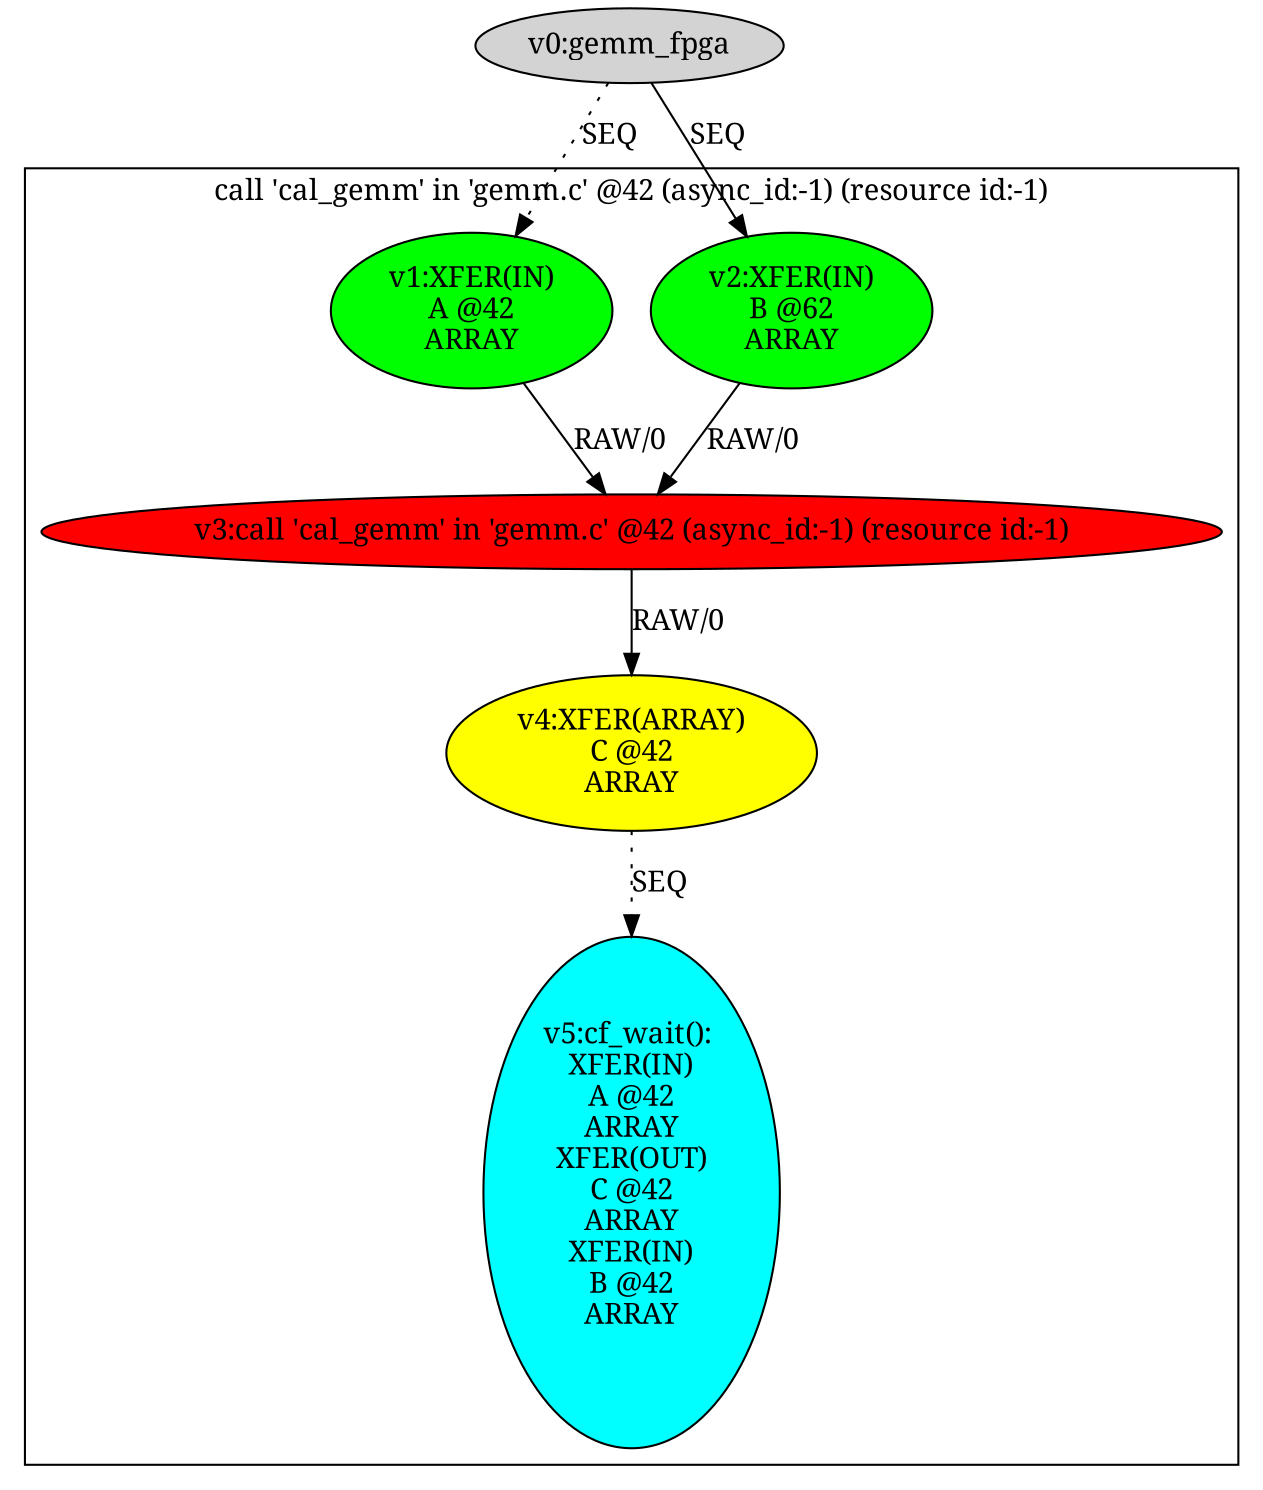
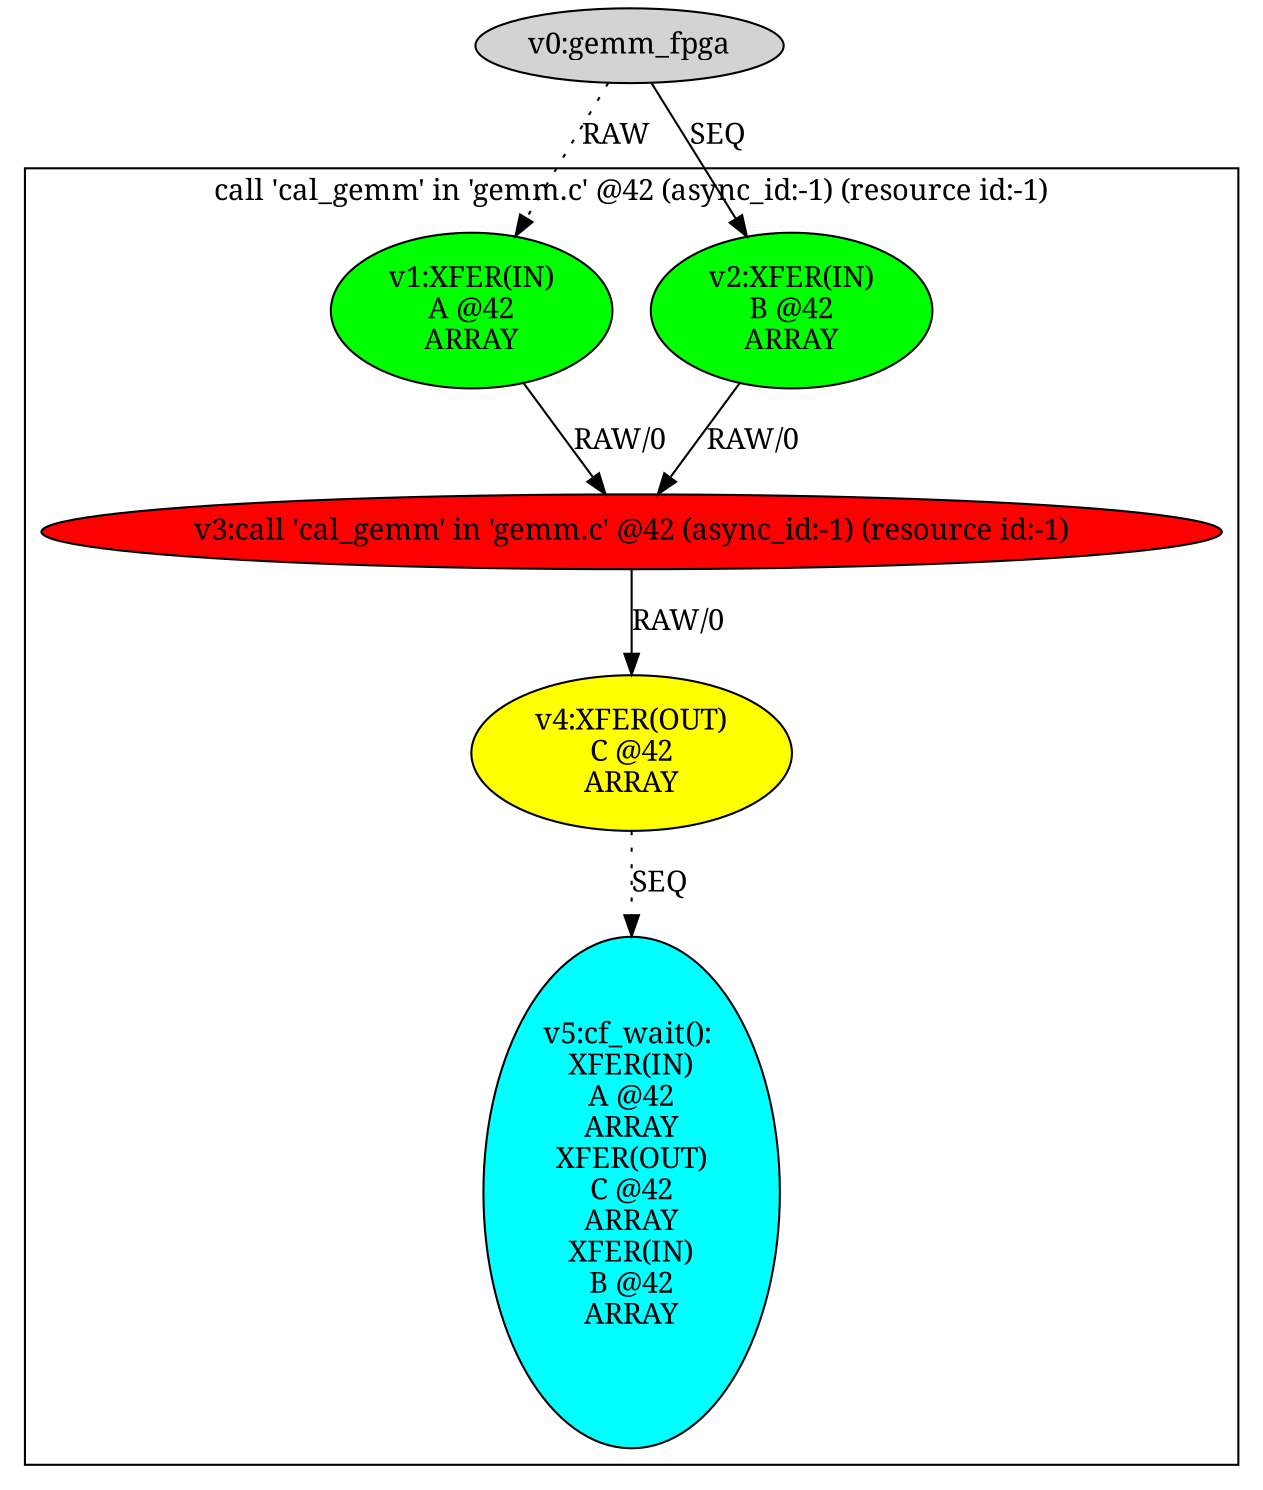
(611, 136) -> (617, 136)
(792, 311) -> (792, 311)
(632, 753) -> (632, 753)
